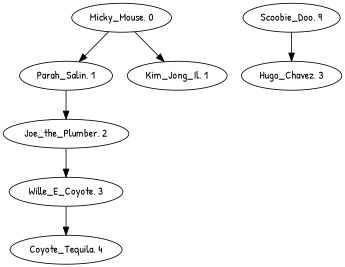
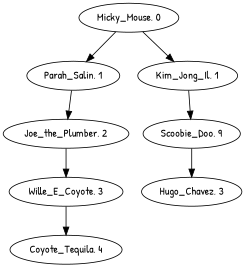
none -> (189, 101)
